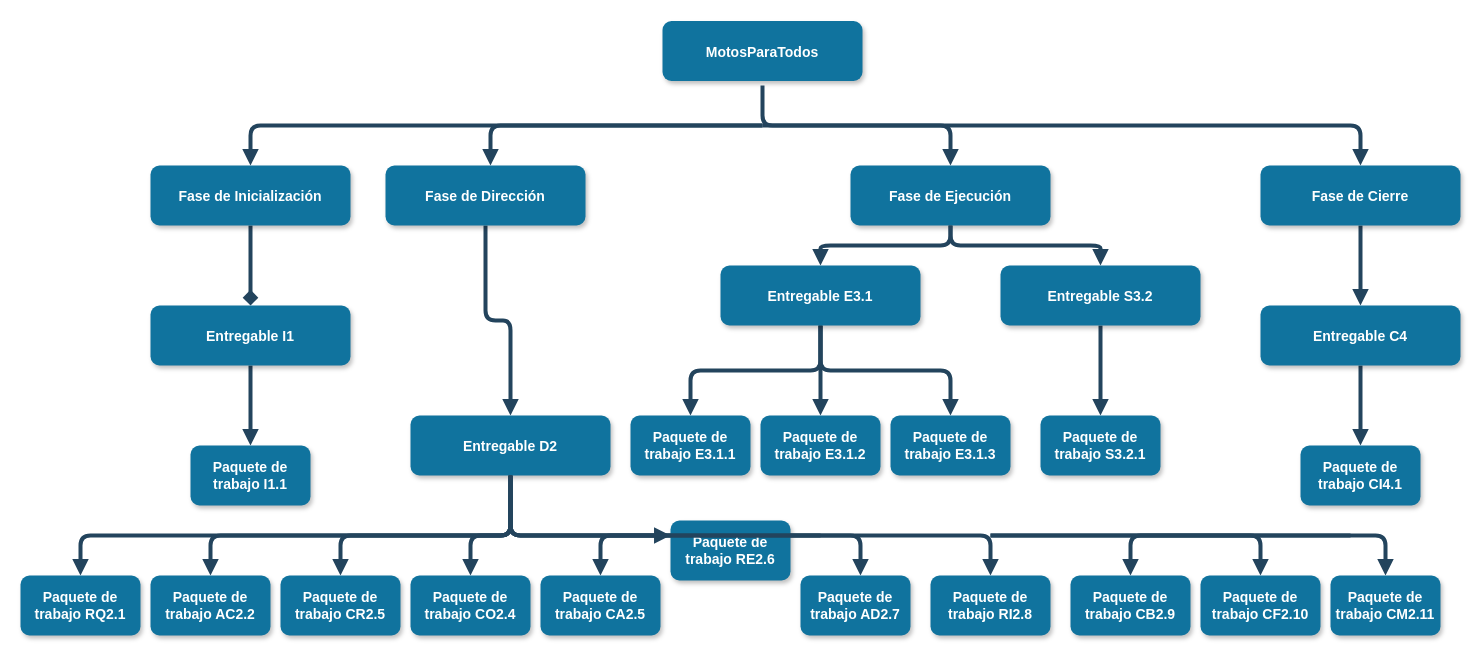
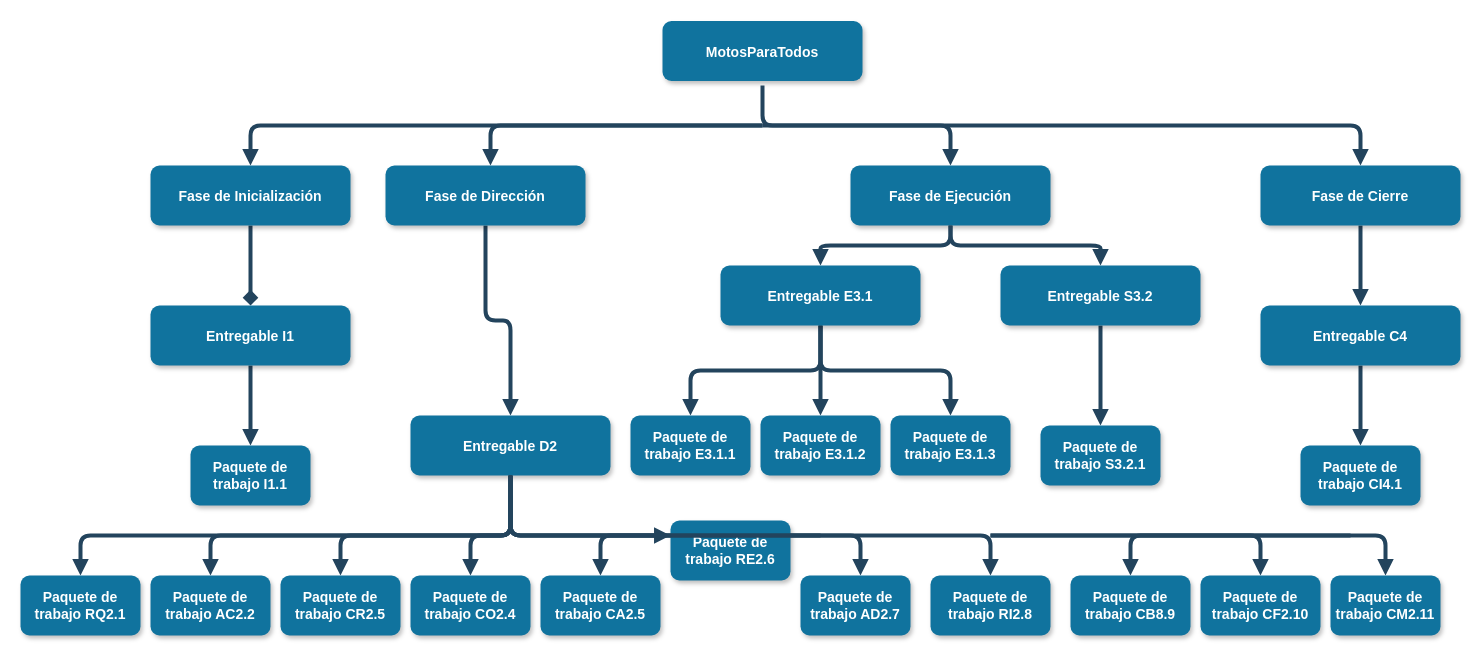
(1101, 446) -> (1101, 456)
(1131, 606) -> (1131, 606)
